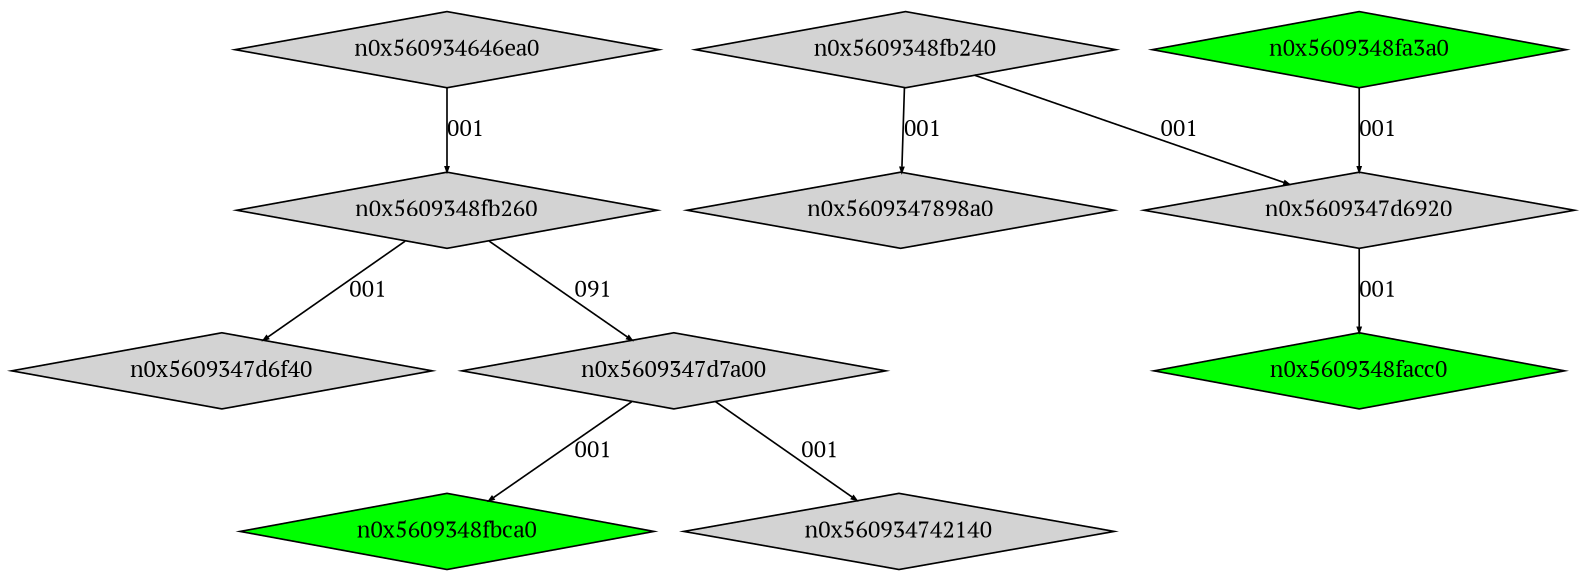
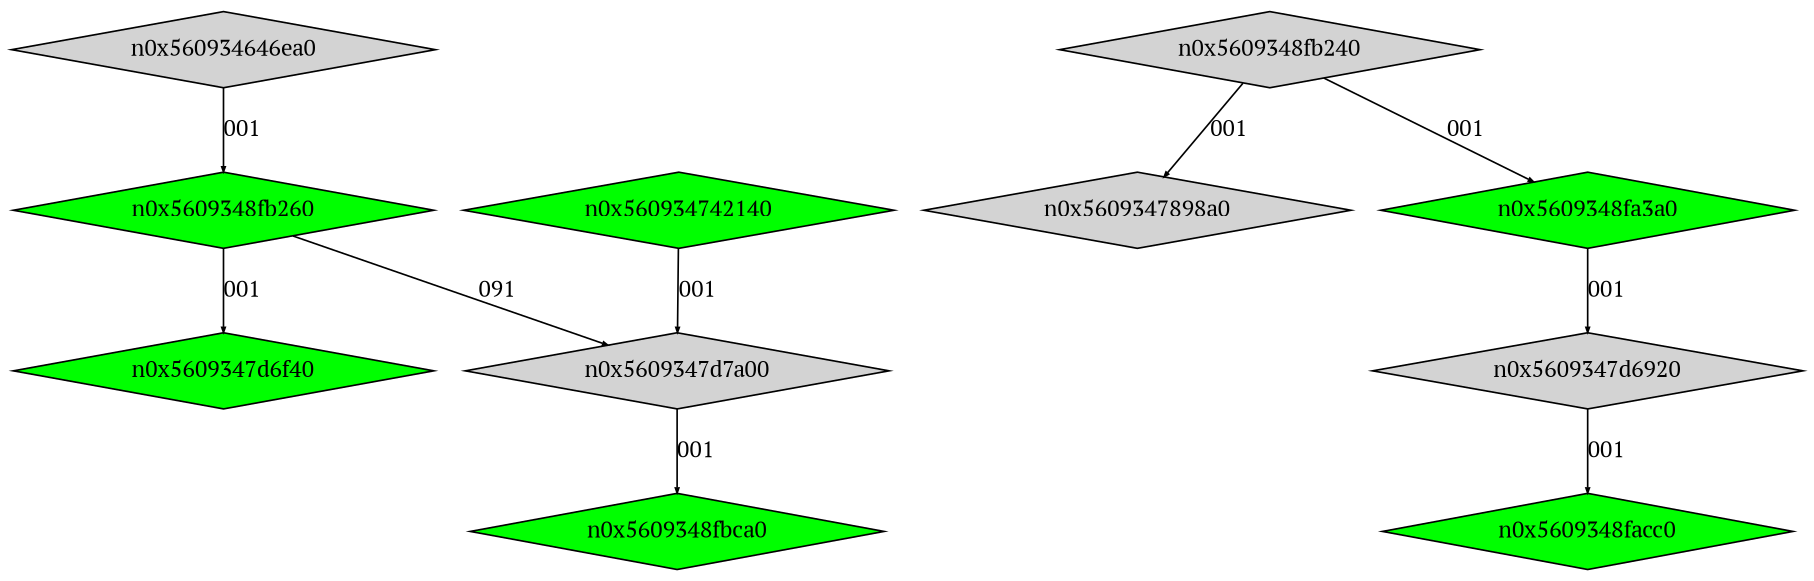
(1129, 129) -> (1426, 129)
(447, 210) -> (224, 210)
(222, 371) -> (224, 371)
(784, 449) -> (678, 288)
(899, 531) -> (679, 210)
